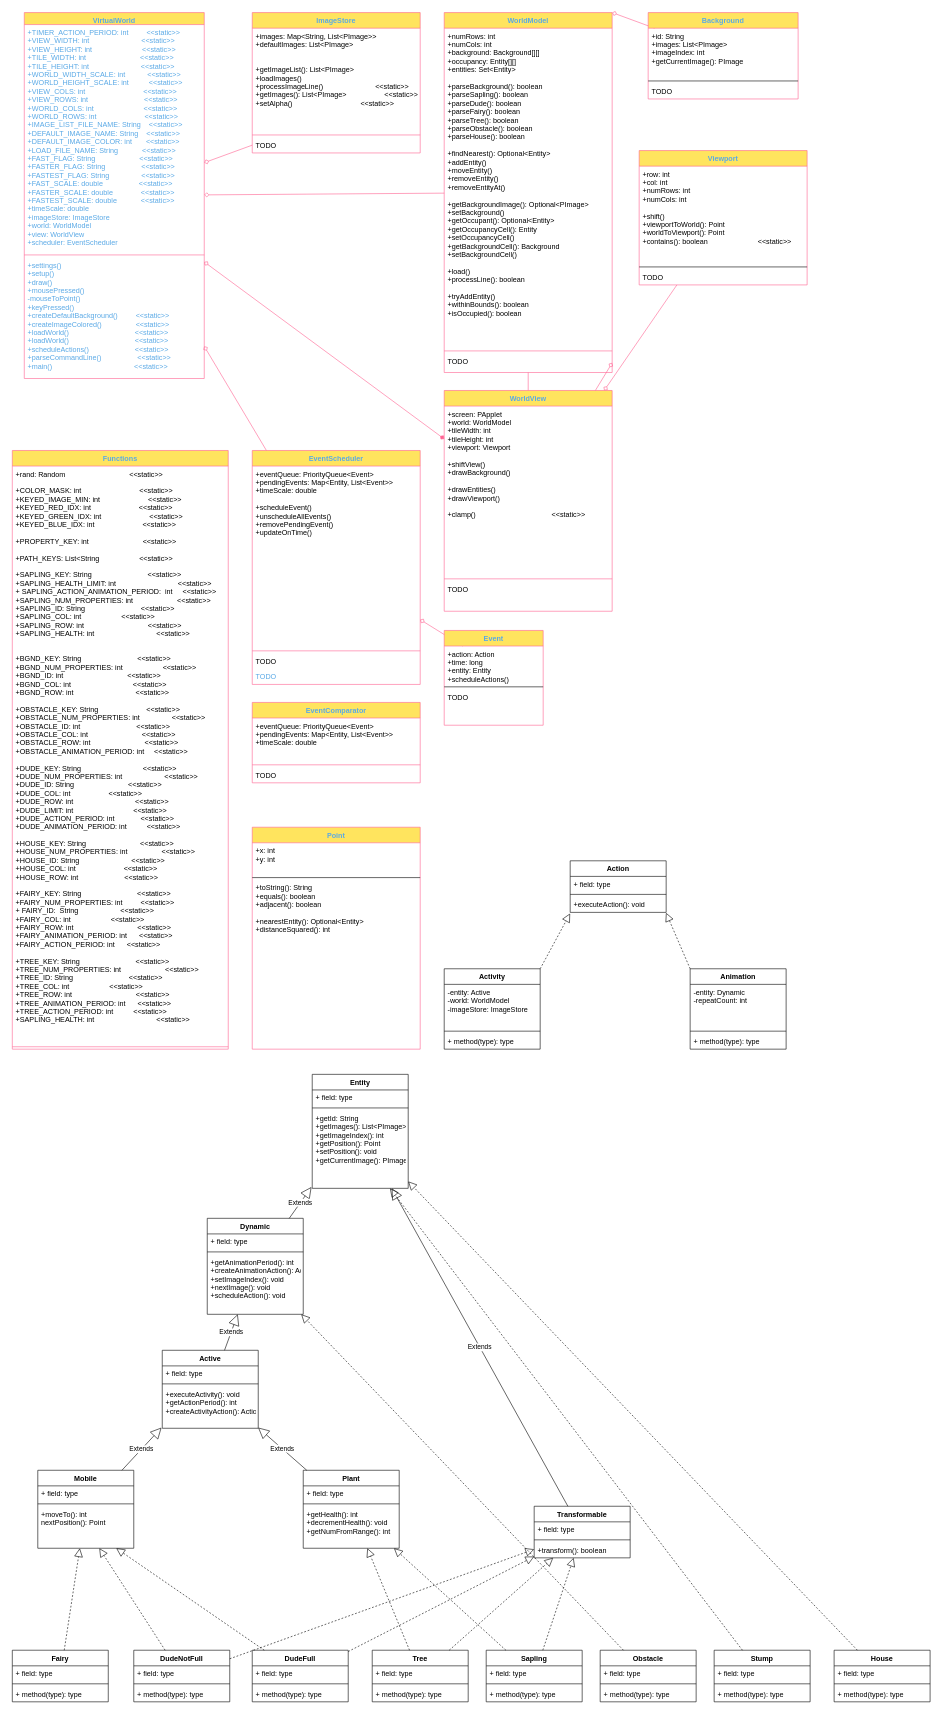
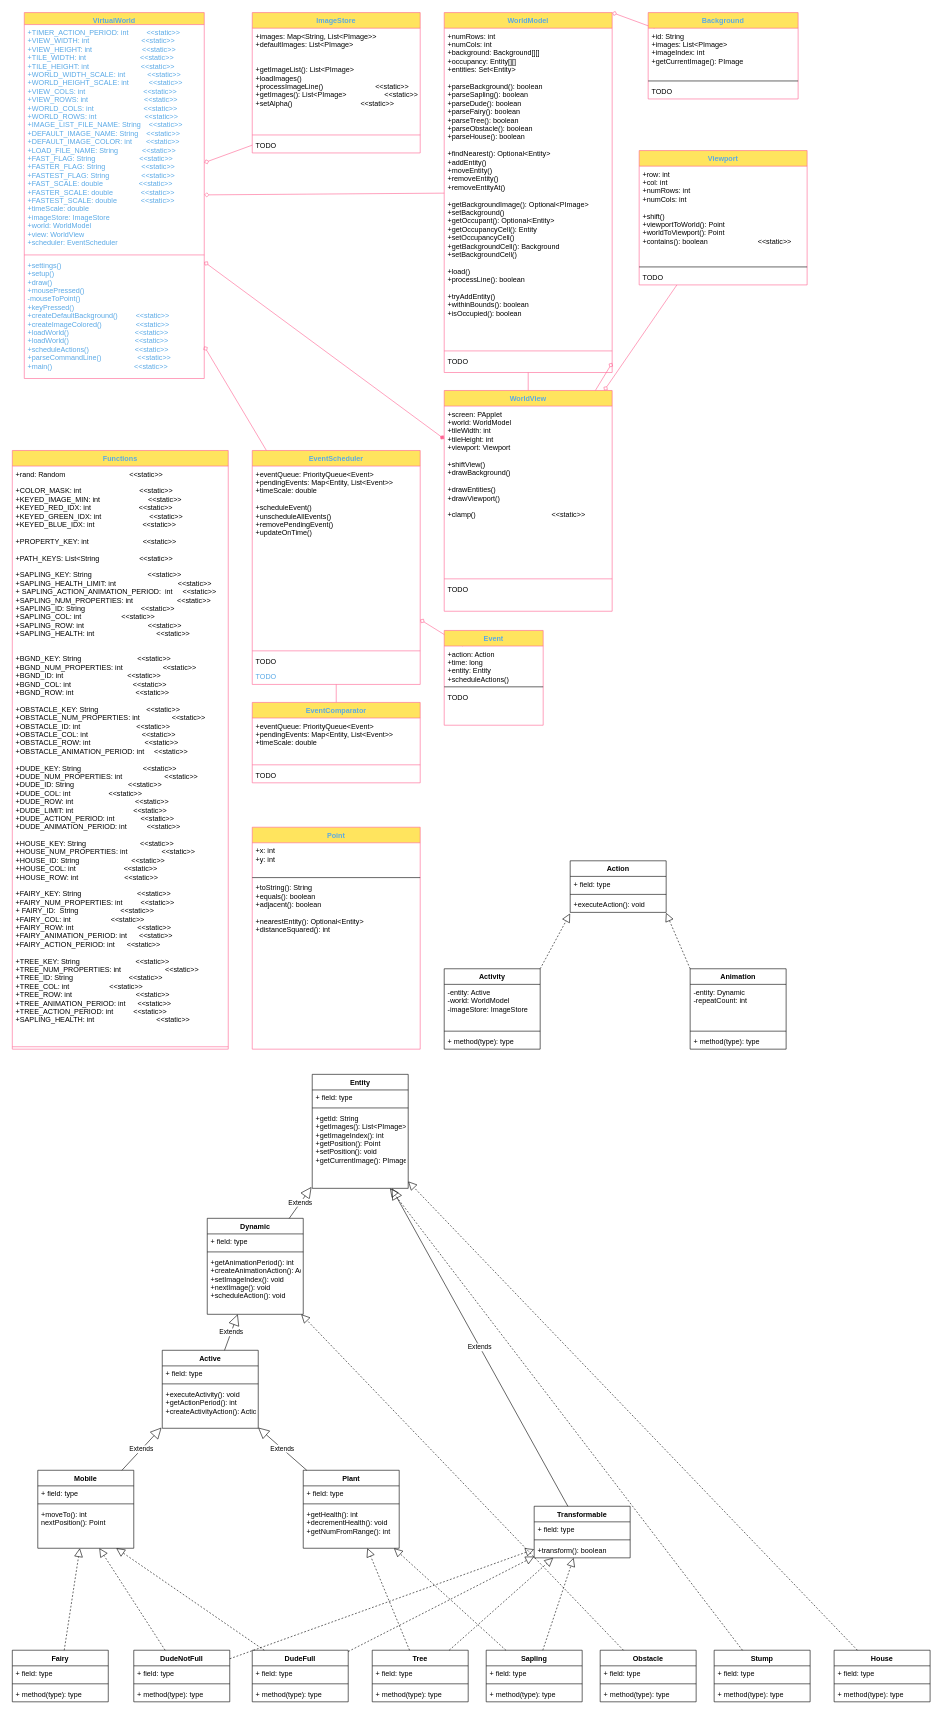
none -> (336, 694)
